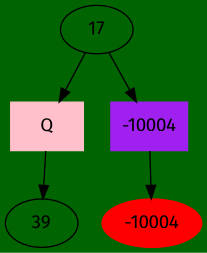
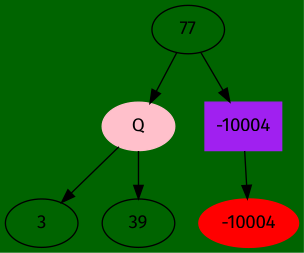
(97, 30) -> (188, 30)
(47, 126) -> (138, 126)
none -> (42, 223)
